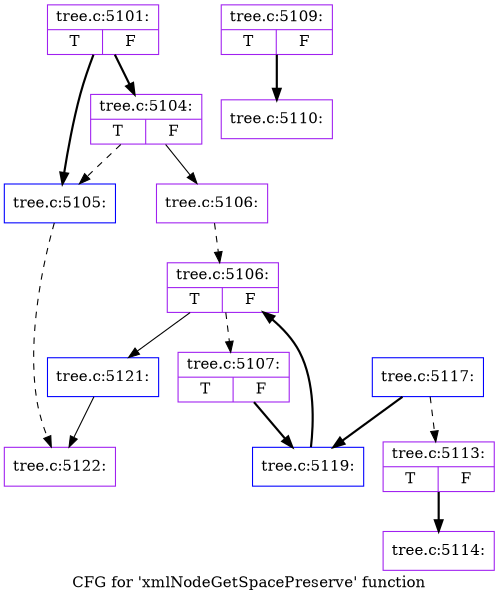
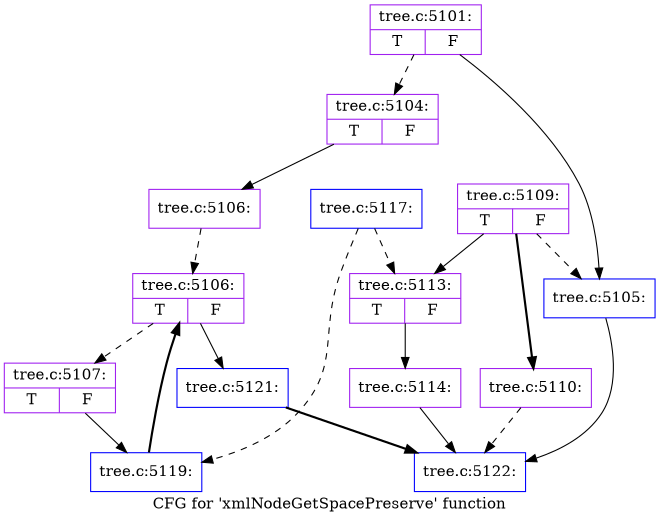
(122, 69) -> (407, 69)
(76, 113) -> (555, 146)
(104, 160) -> (555, 252)
none -> (463, 250)
(35, 330) -> (606, 406)
(84, 417) -> (346, 428)
(372, 419) -> (323, 371)
(270, 420) -> (102, 429)
none -> (434, 426)
none -> (506, 426)
(60, 467) -> (470, 472)
(439, 506) -> (405, 340)
